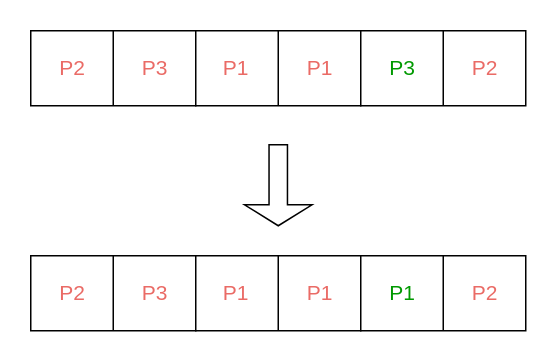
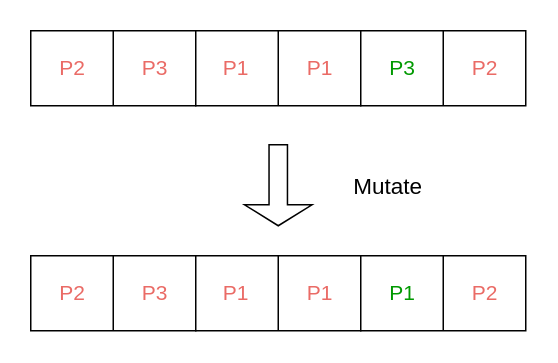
none -> (387, 185)
